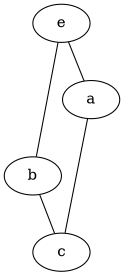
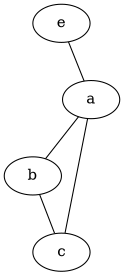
(47, 100) -> (62, 138)
